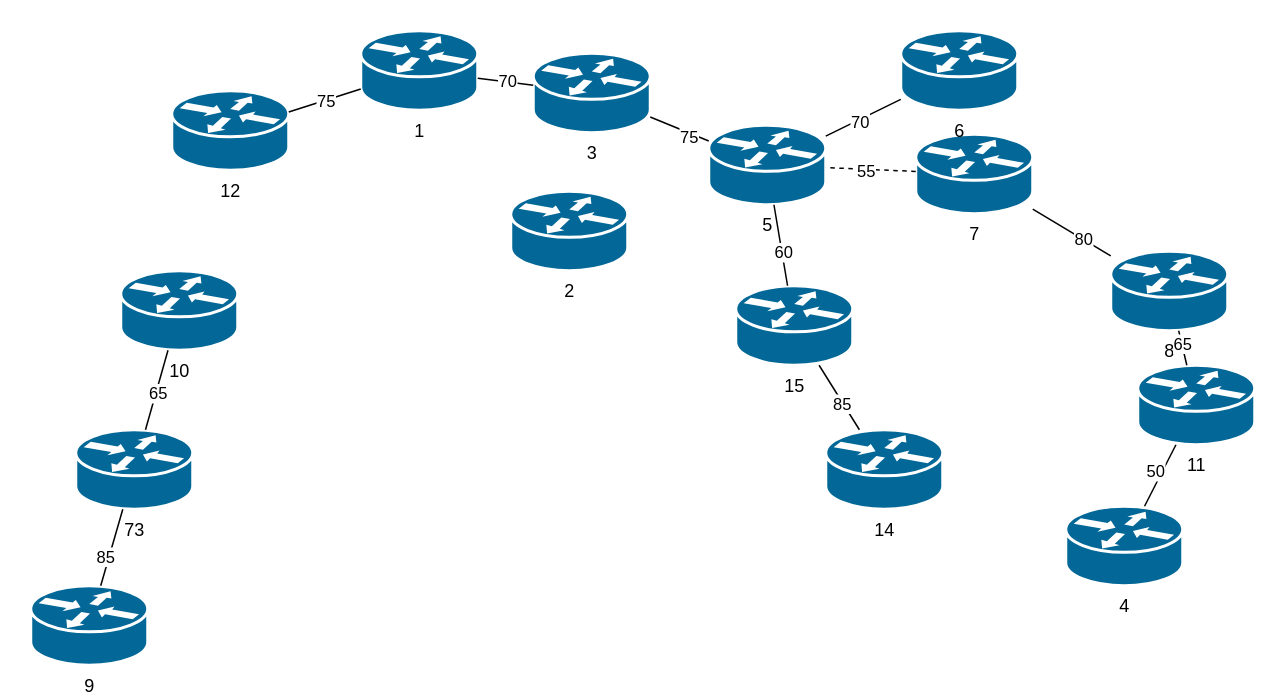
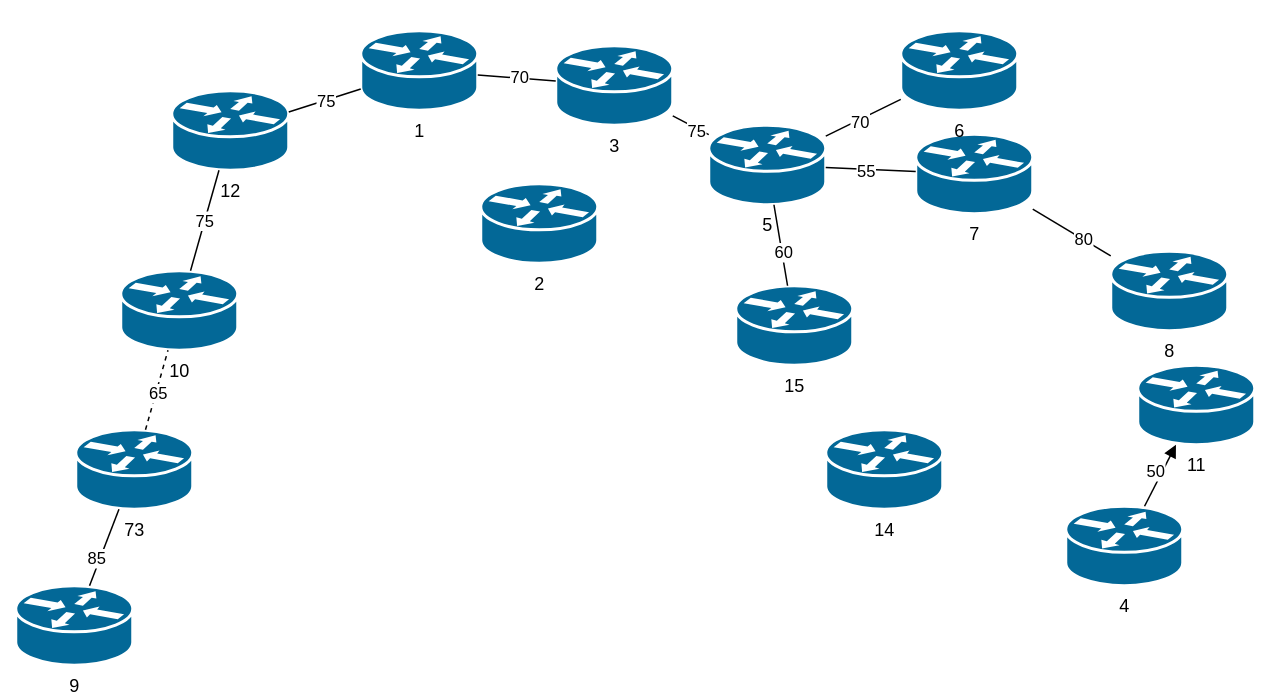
(592, 93) -> (614, 86)
(896, 171) -> (896, 171)
none -> (205, 221)
(569, 231) -> (539, 224)
(1183, 348) -> none
(163, 367) -> (163, 367)
(839, 398) -> none
(1172, 452) -> (1169, 457)
(89, 626) -> (74, 626)
